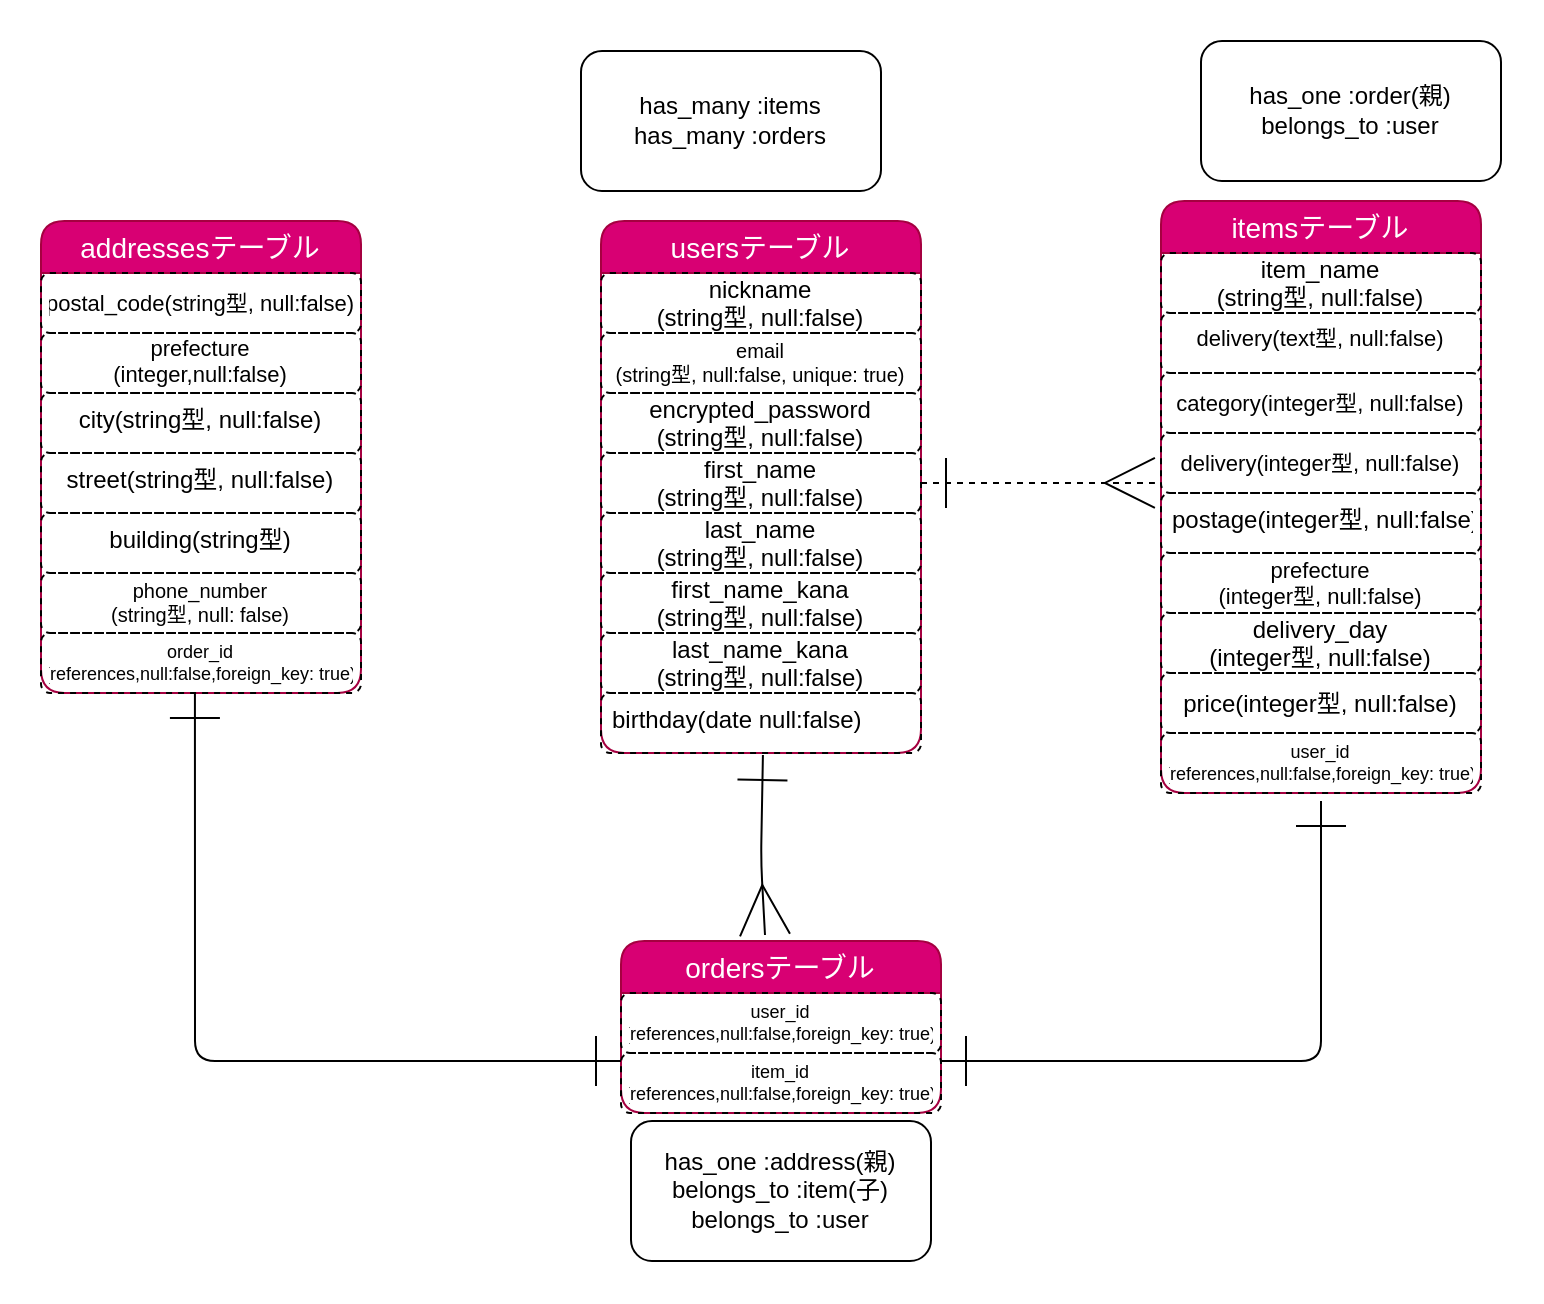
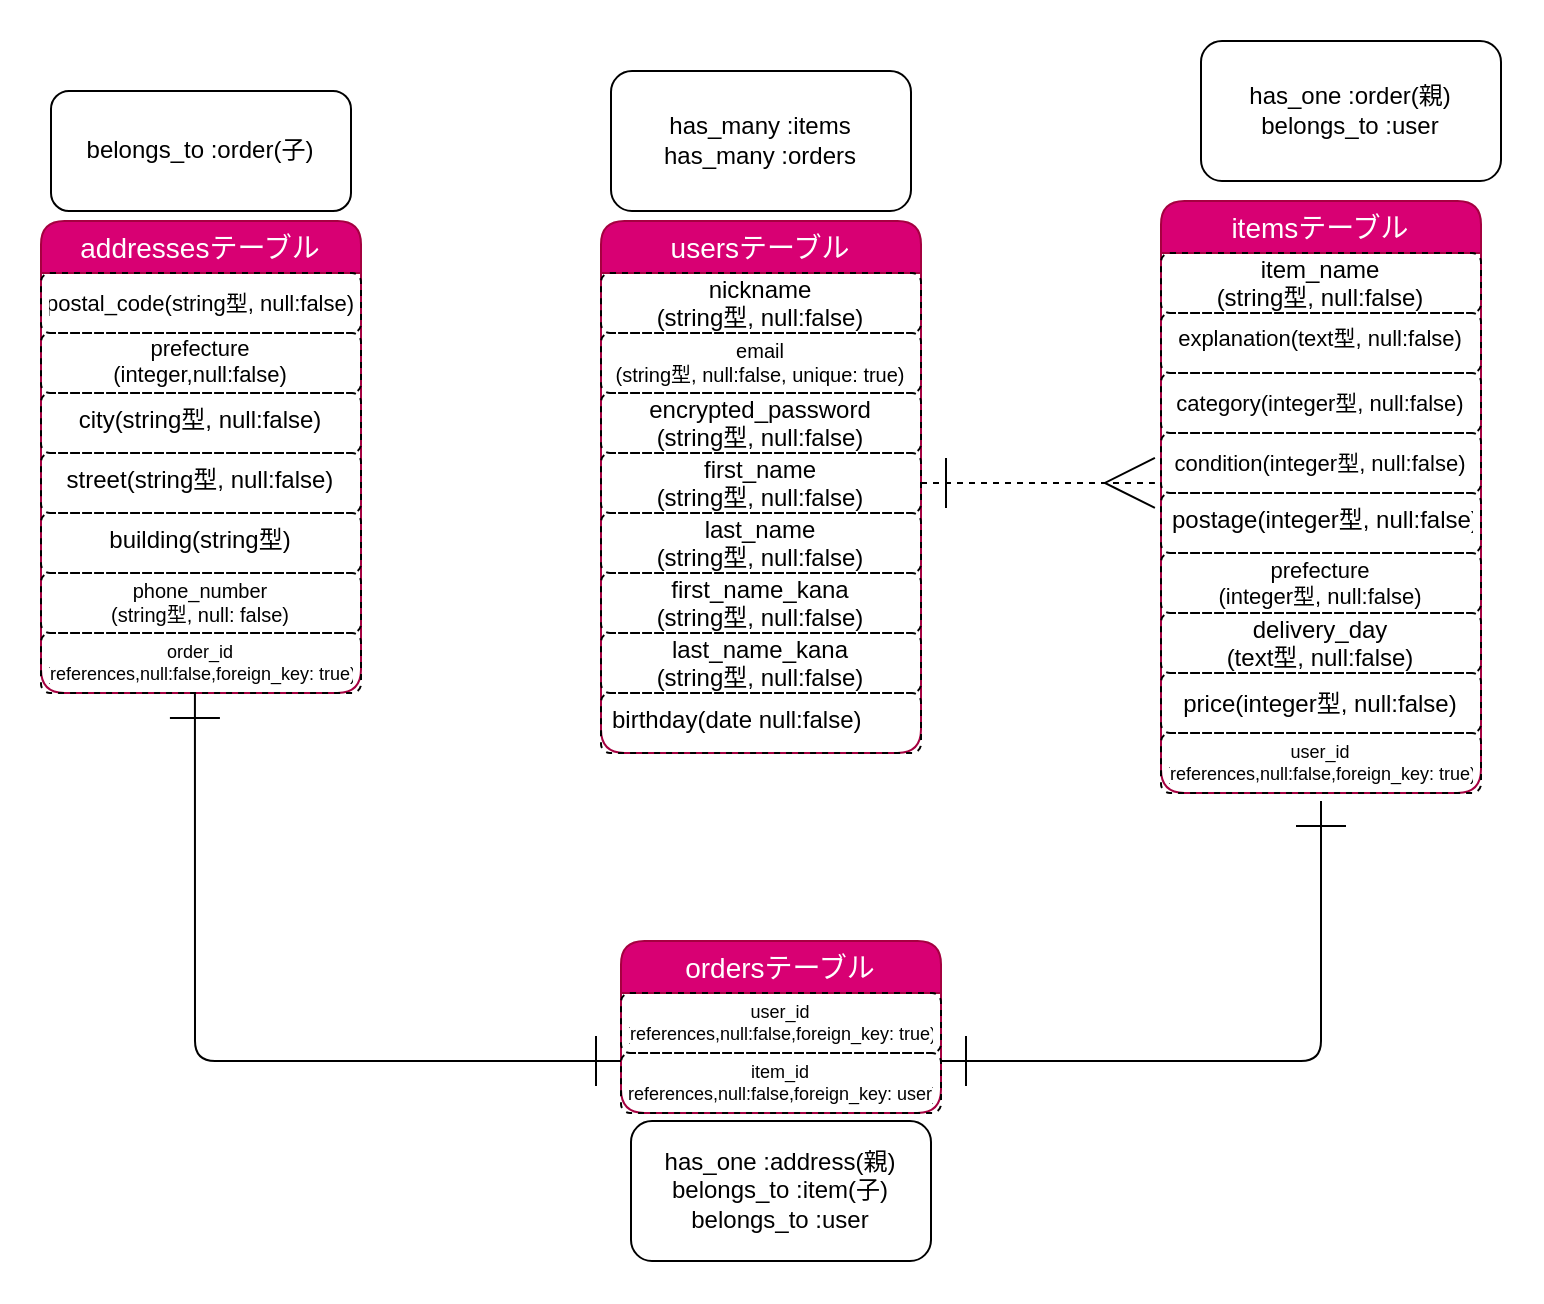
(731, 121) -> (761, 141)
none -> (201, 151)
(1320, 339) -> (1320, 339)
(1320, 464) -> (1320, 464)
(1320, 630) -> (1320, 630)
(761, 842) -> none
(780, 1072) -> (780, 1072)
